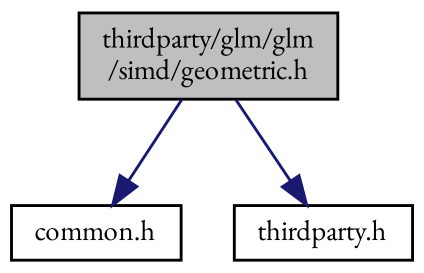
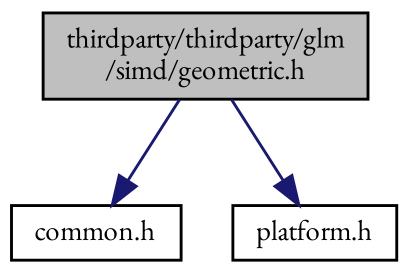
(208, 56) -> (206, 56)
(323, 233) -> (315, 233)
